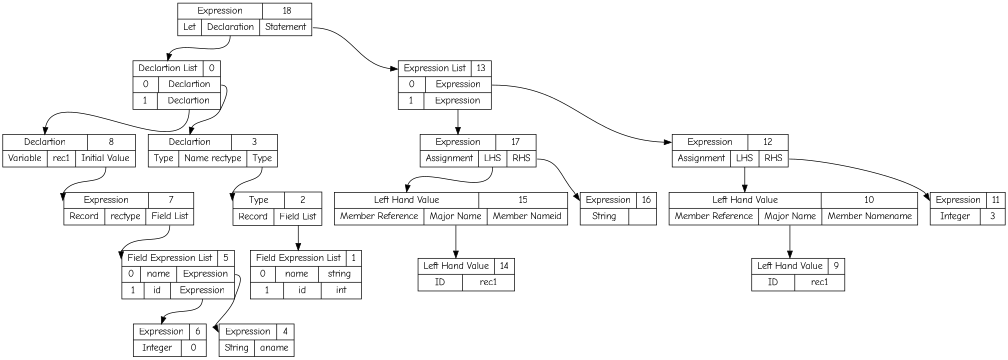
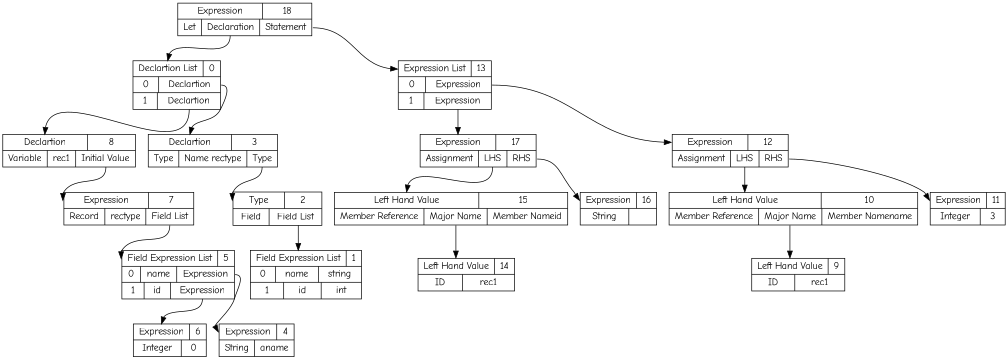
(253, 217) -> (251, 217)
